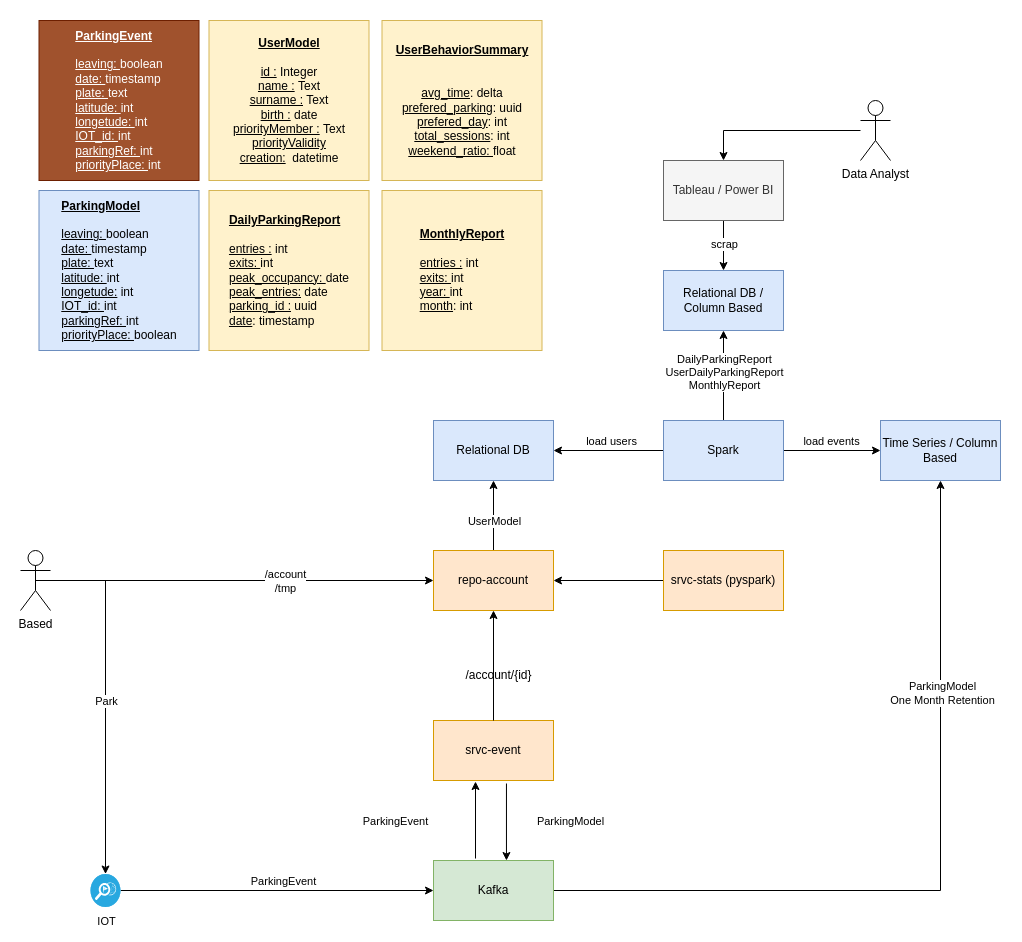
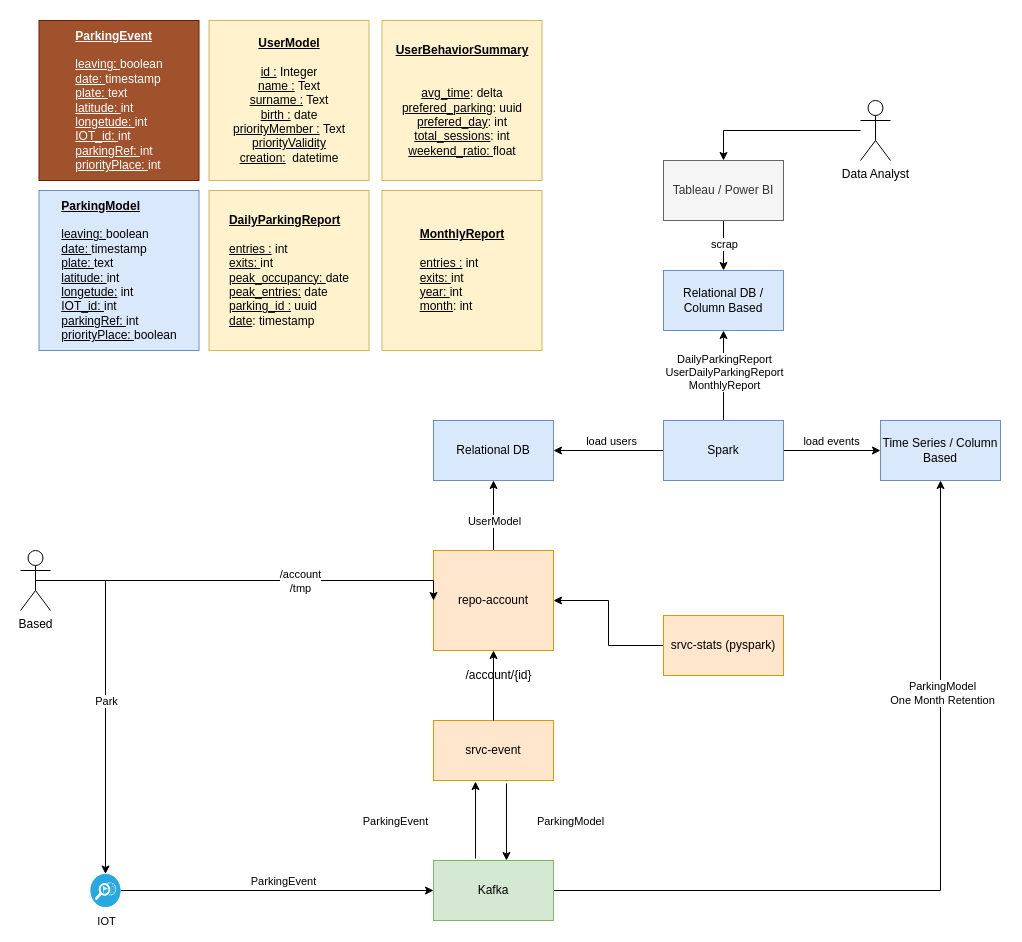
(494, 581) -> (494, 601)
(724, 581) -> (724, 646)
